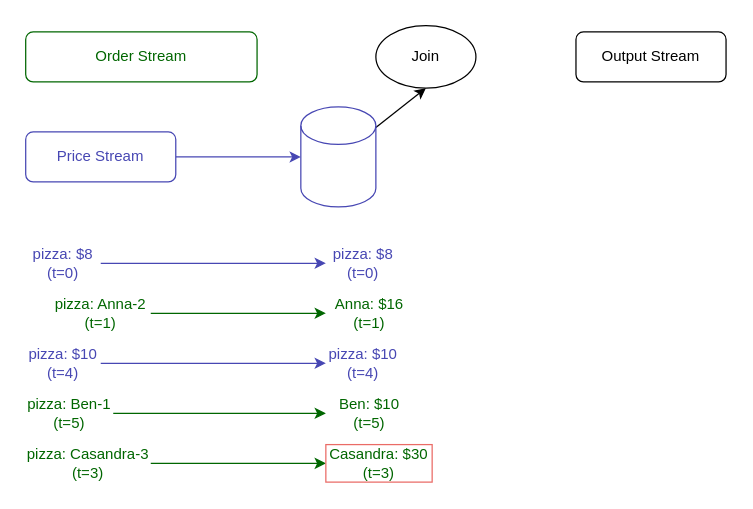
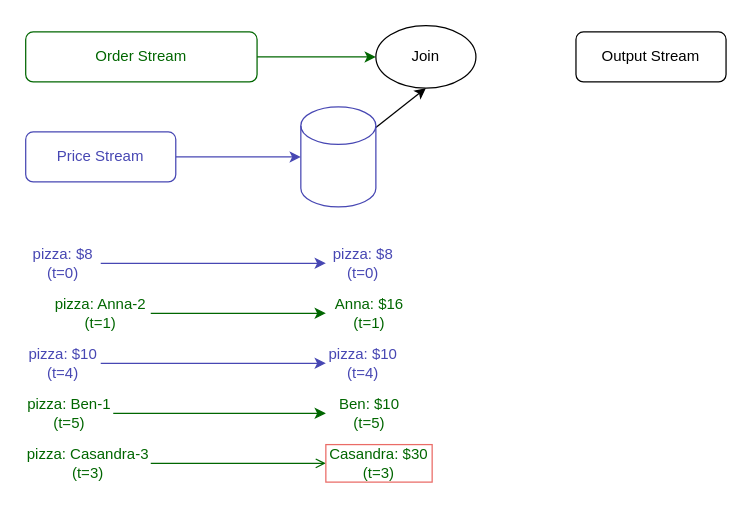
none -> (312, 57)
(316, 463) -> (318, 463)
